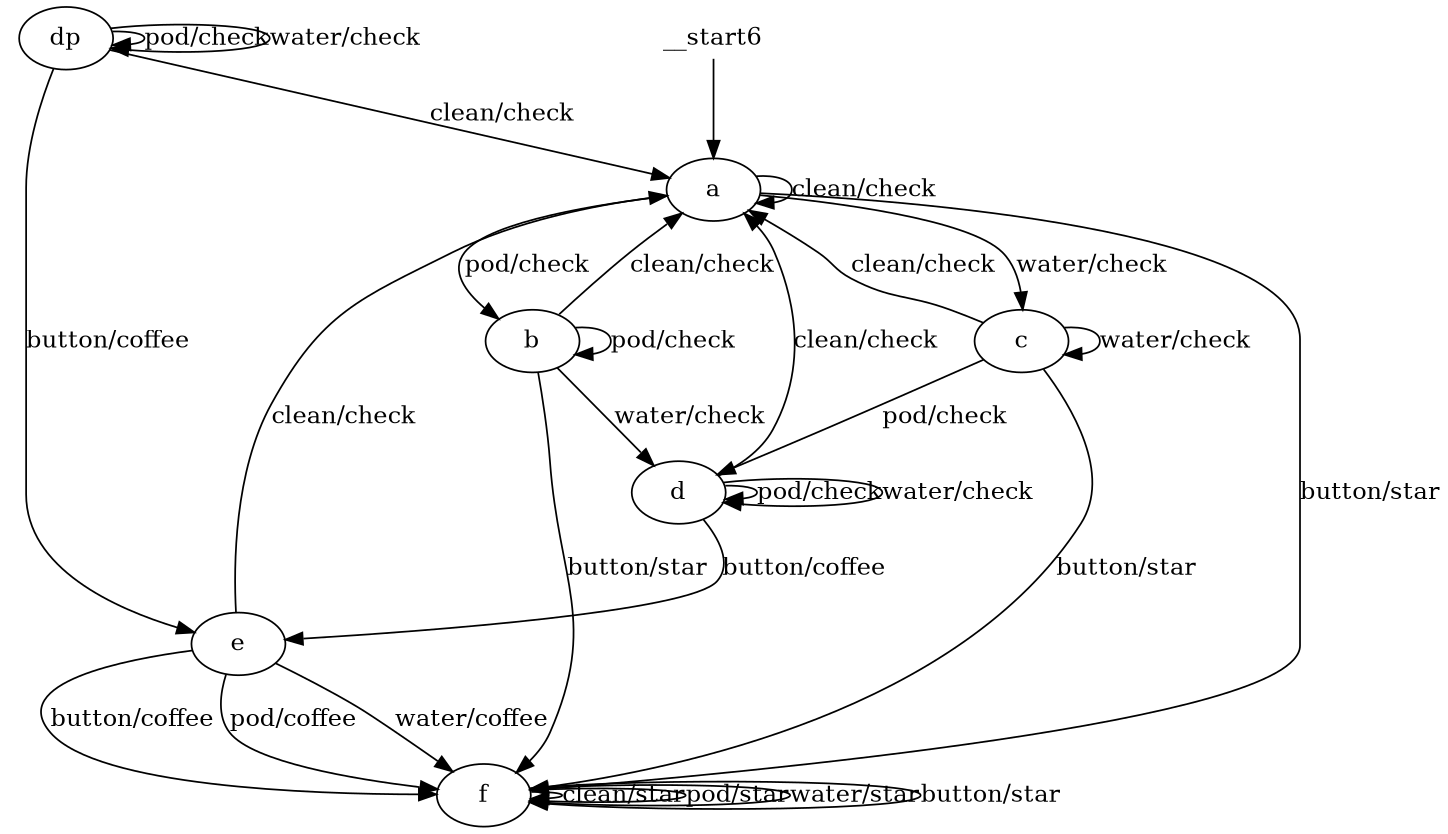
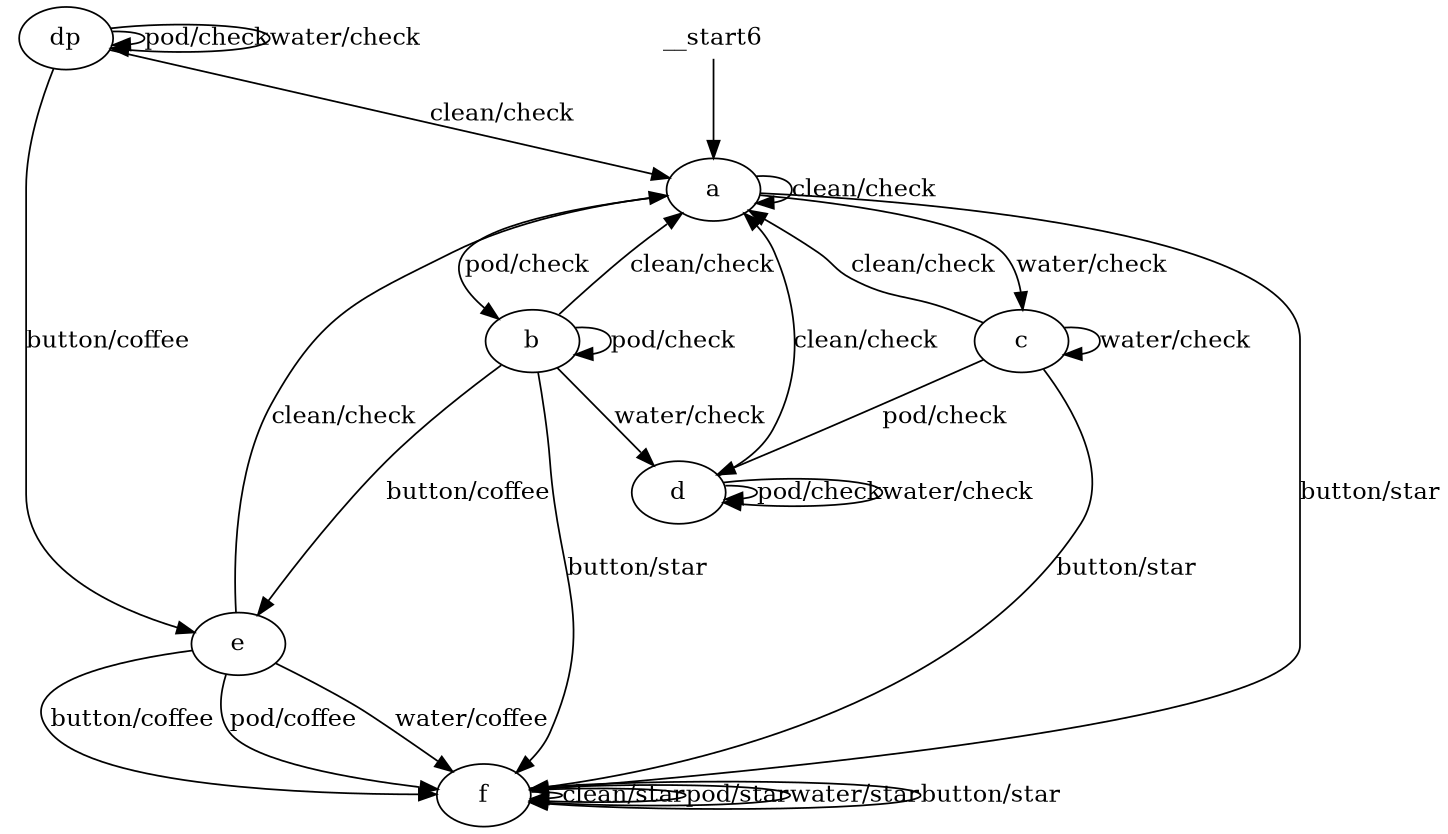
(547, 619) -> (375, 473)
